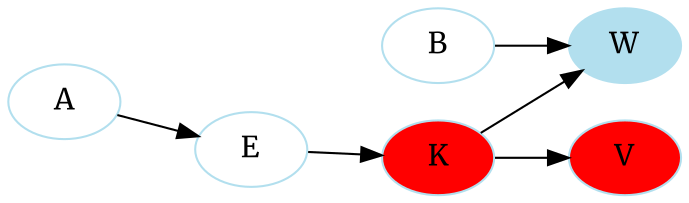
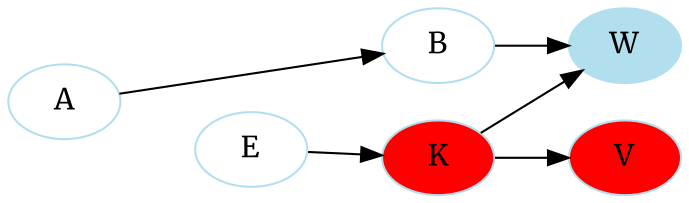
(148, 123) -> (241, 75)
